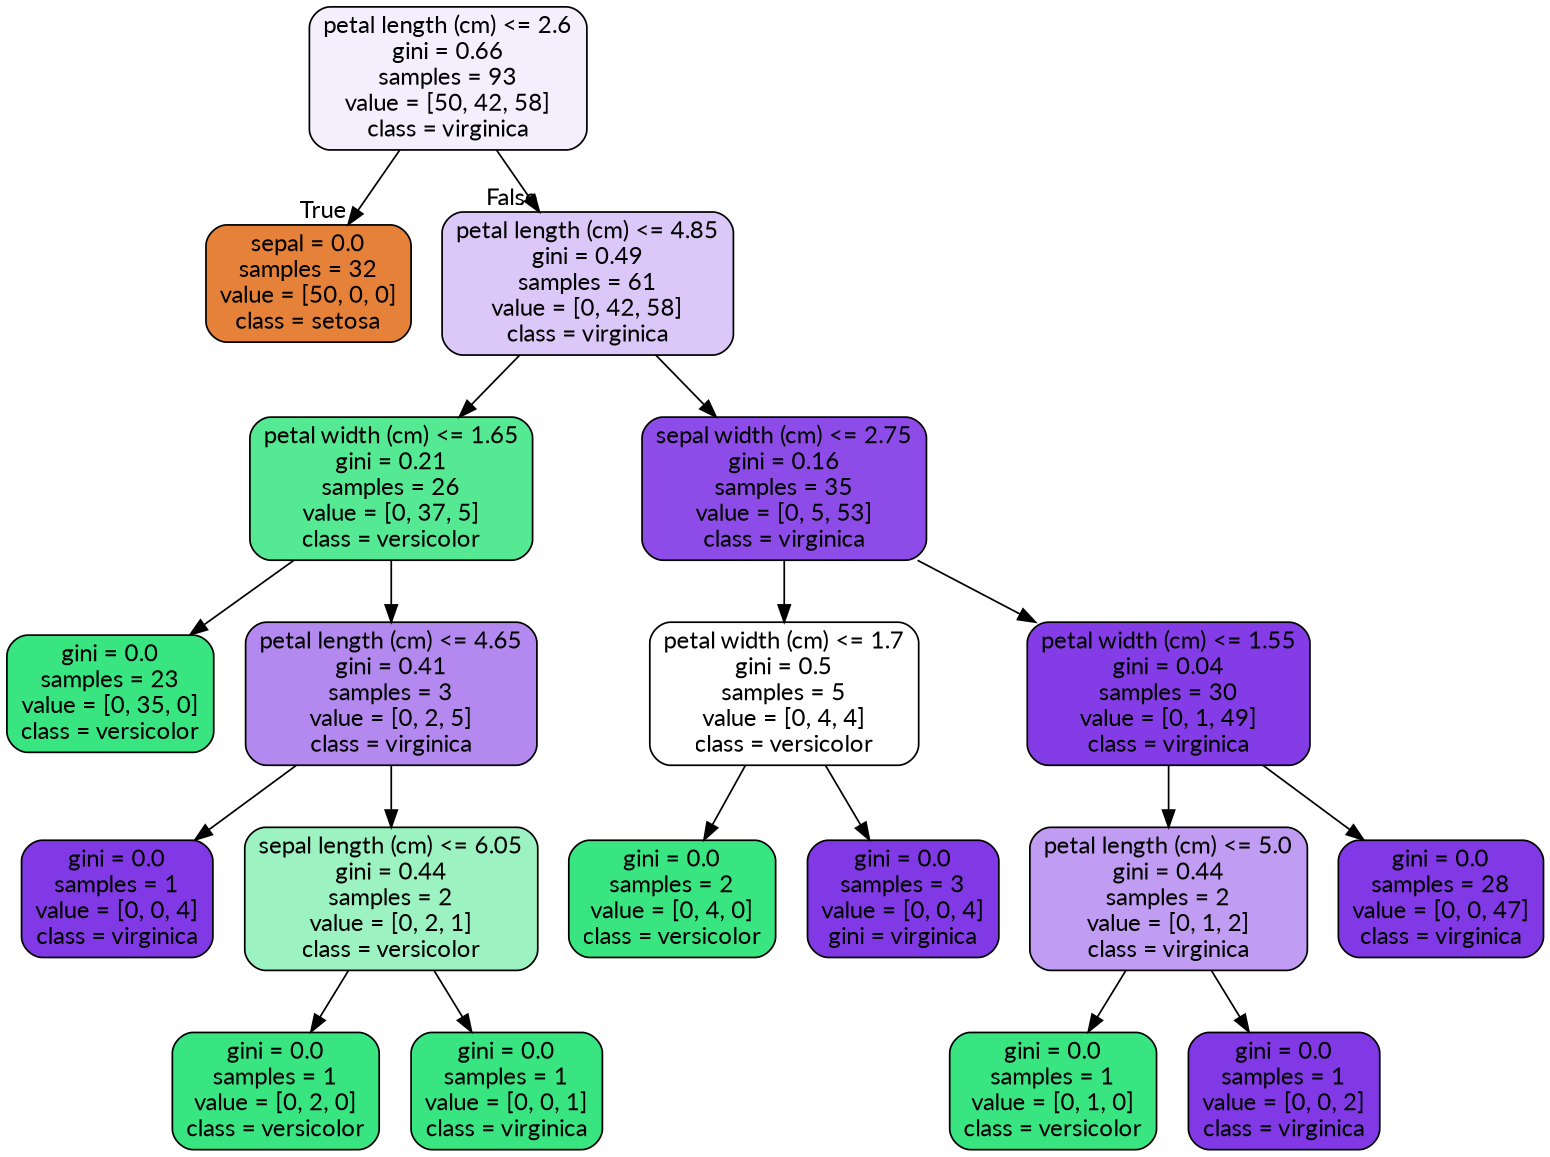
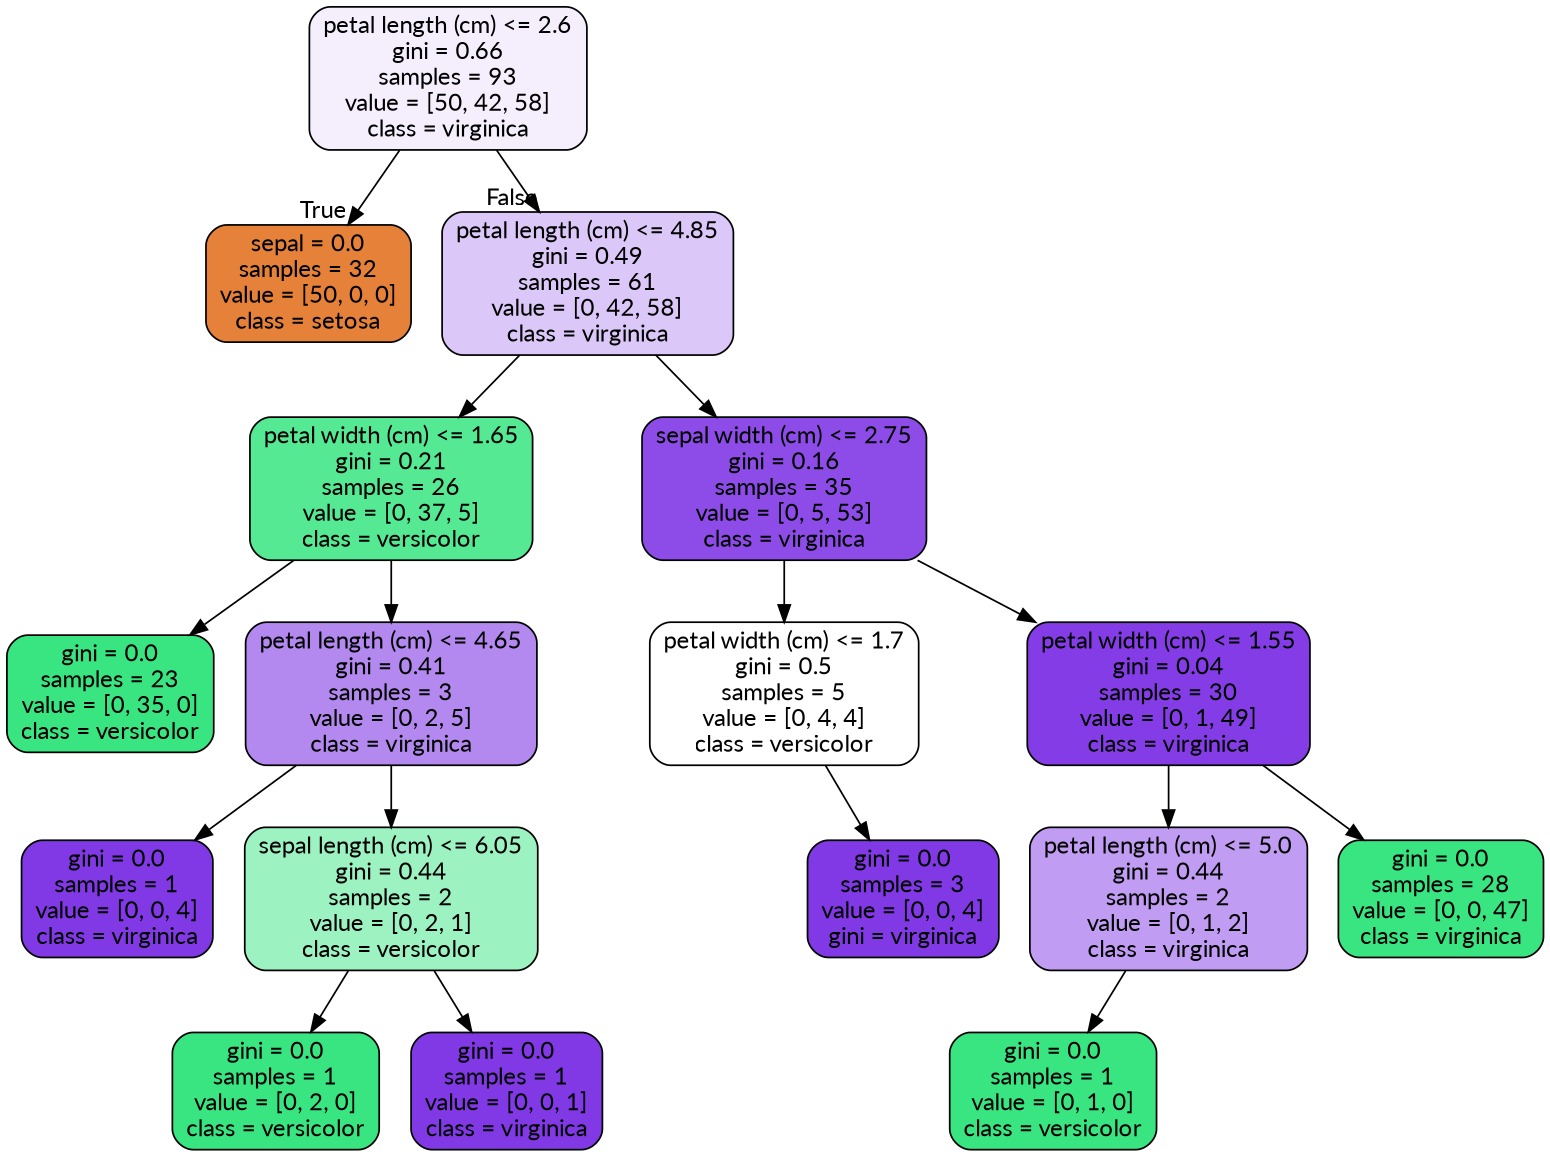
(672, 899) -> none
(1441, 899) -> (1441, 899)
(507, 1091) -> (507, 1091)
(1284, 1091) -> none
